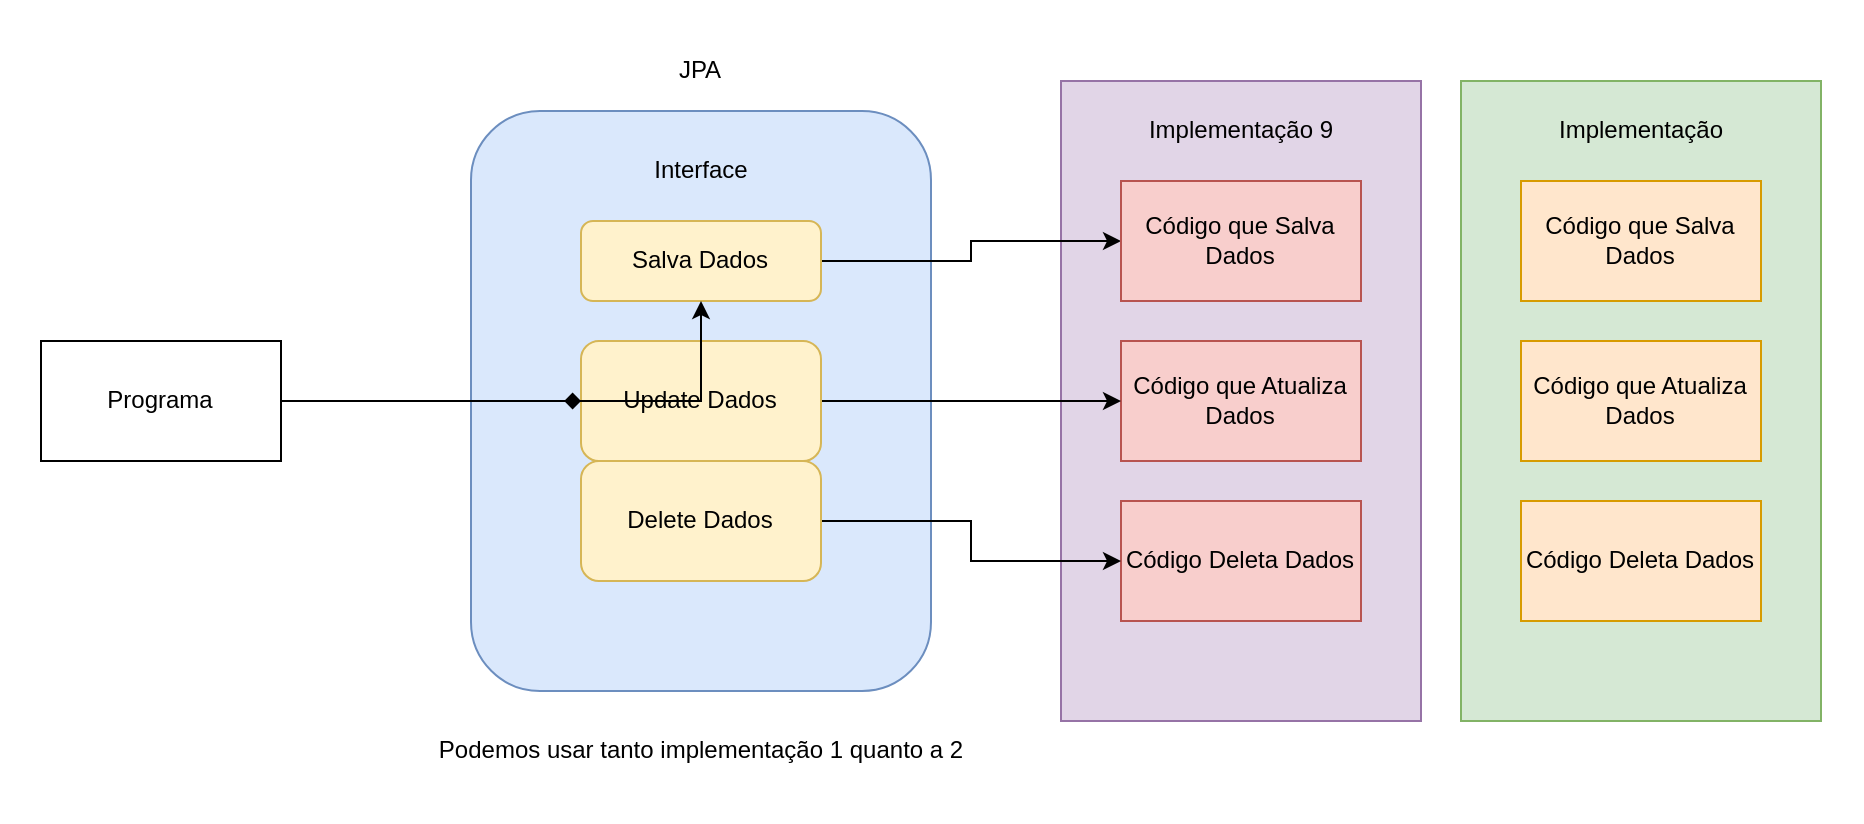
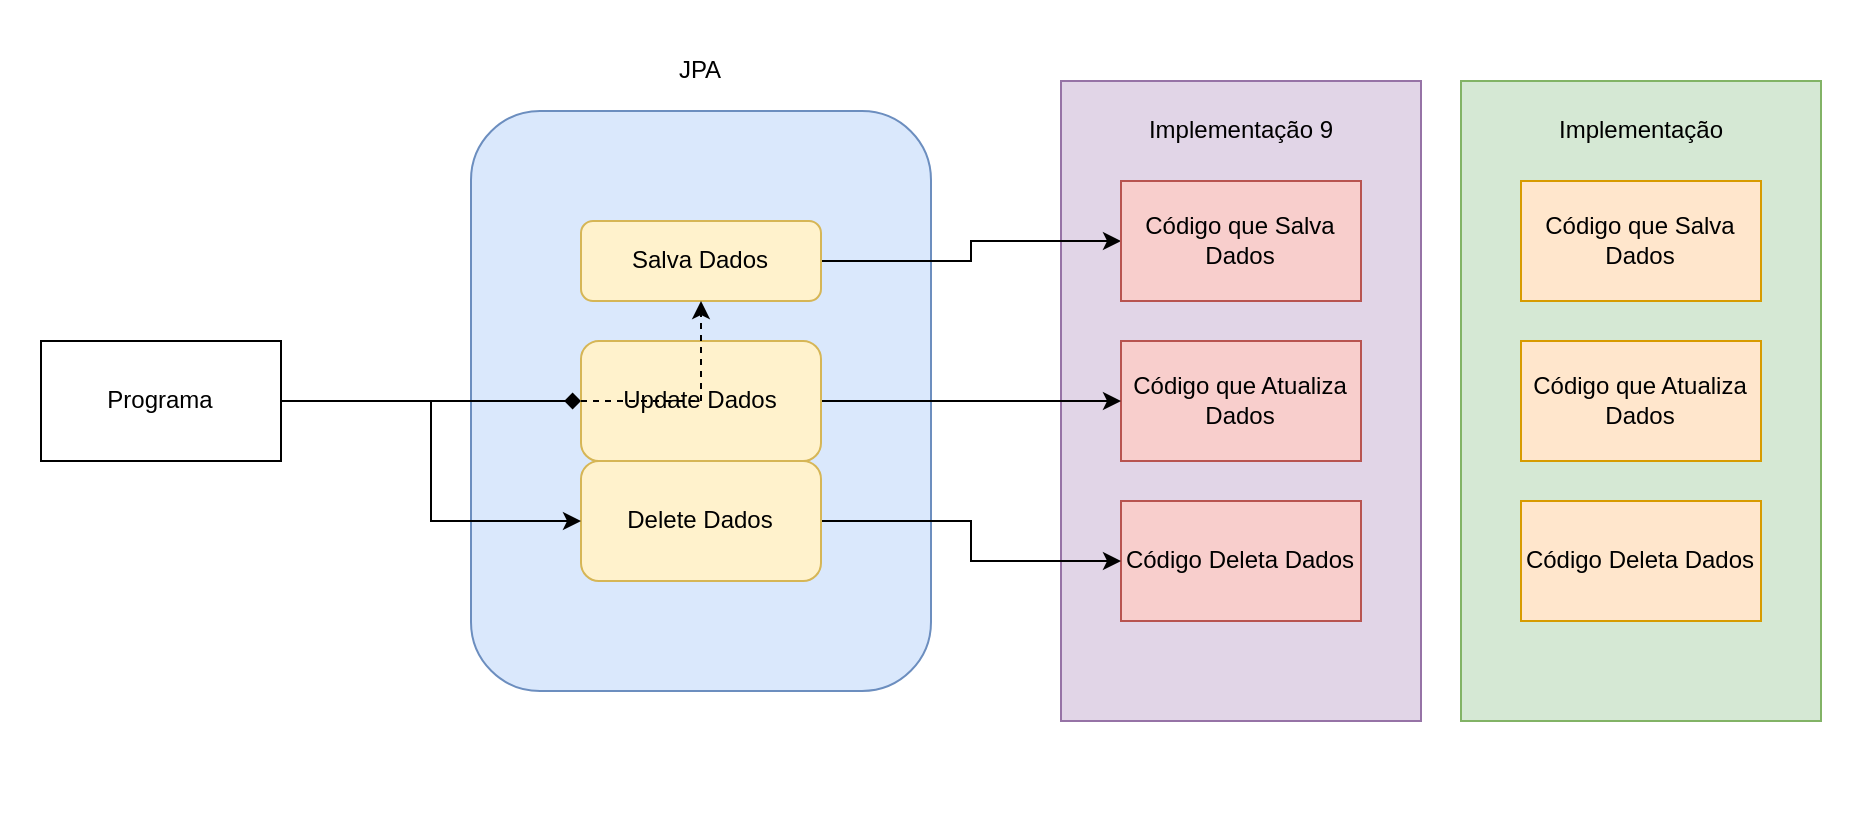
(701, 171) -> none
(637, 401) -> (637, 401)
none -> (441, 521)
(701, 751) -> none
